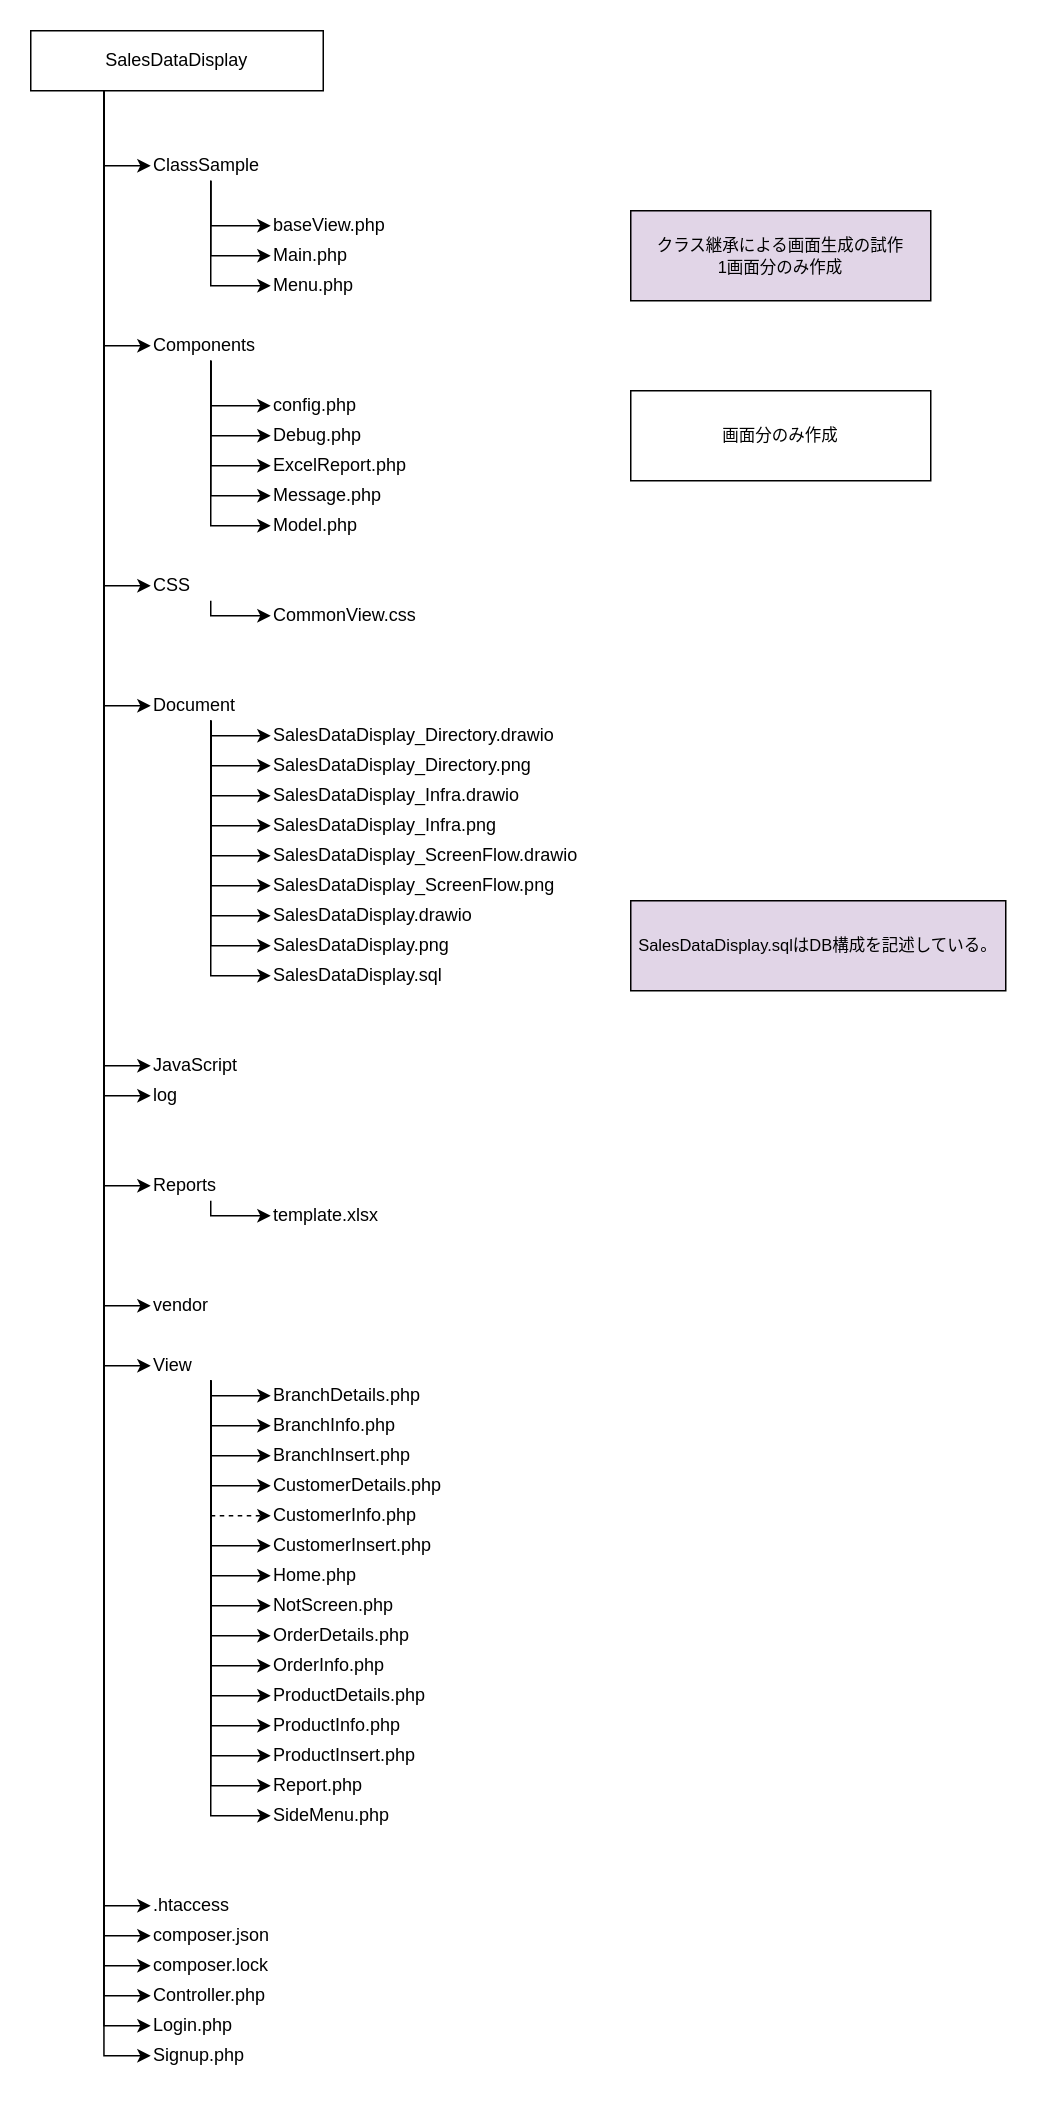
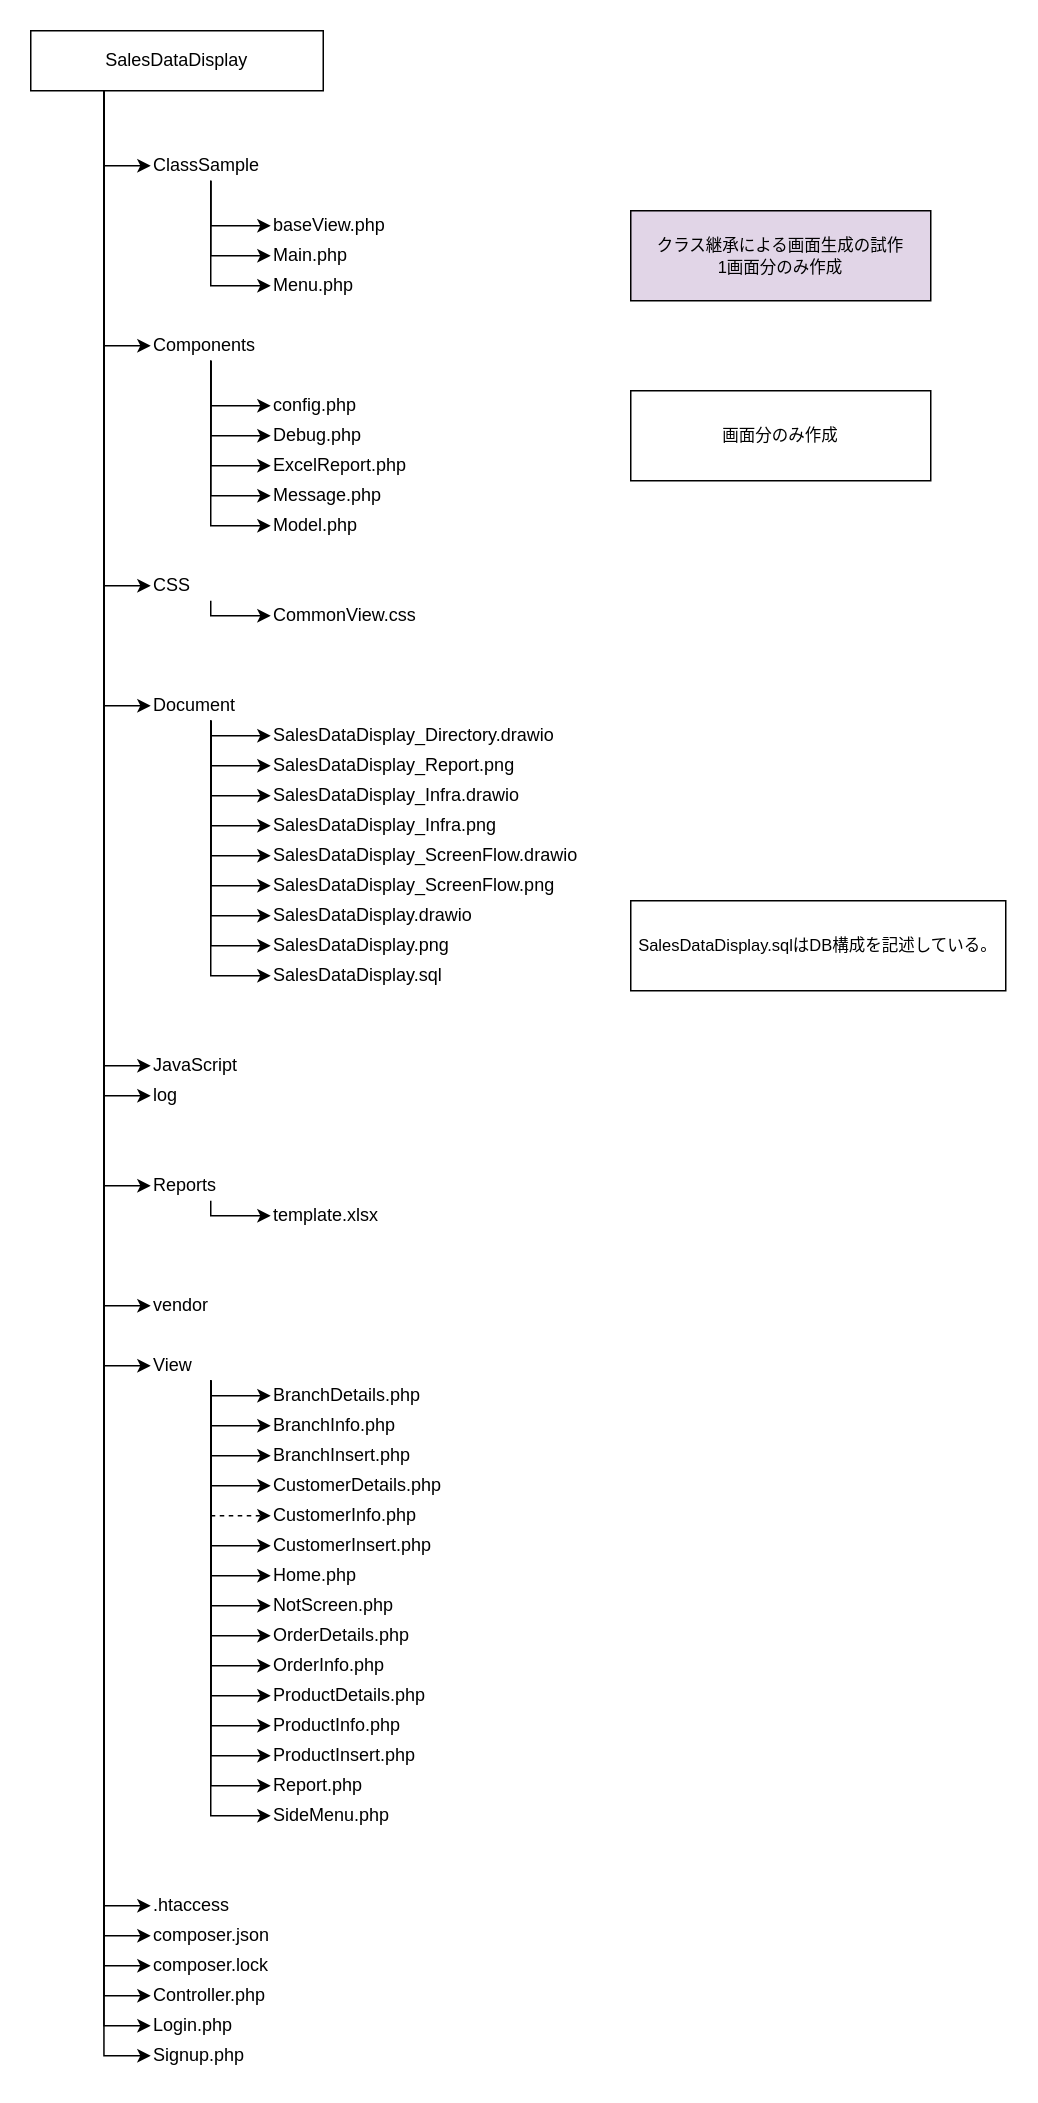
(413, 766) -> (400, 766)
(818, 946) -> (818, 946)
